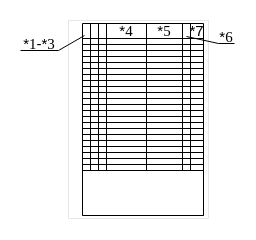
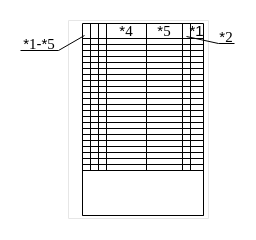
(197, 31) -> (197, 31)
(227, 37) -> (227, 37)
(40, 44) -> (40, 44)
